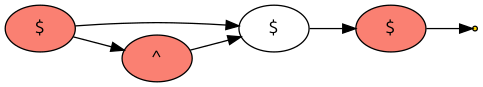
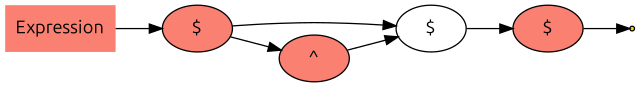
none -> (60, 29)
